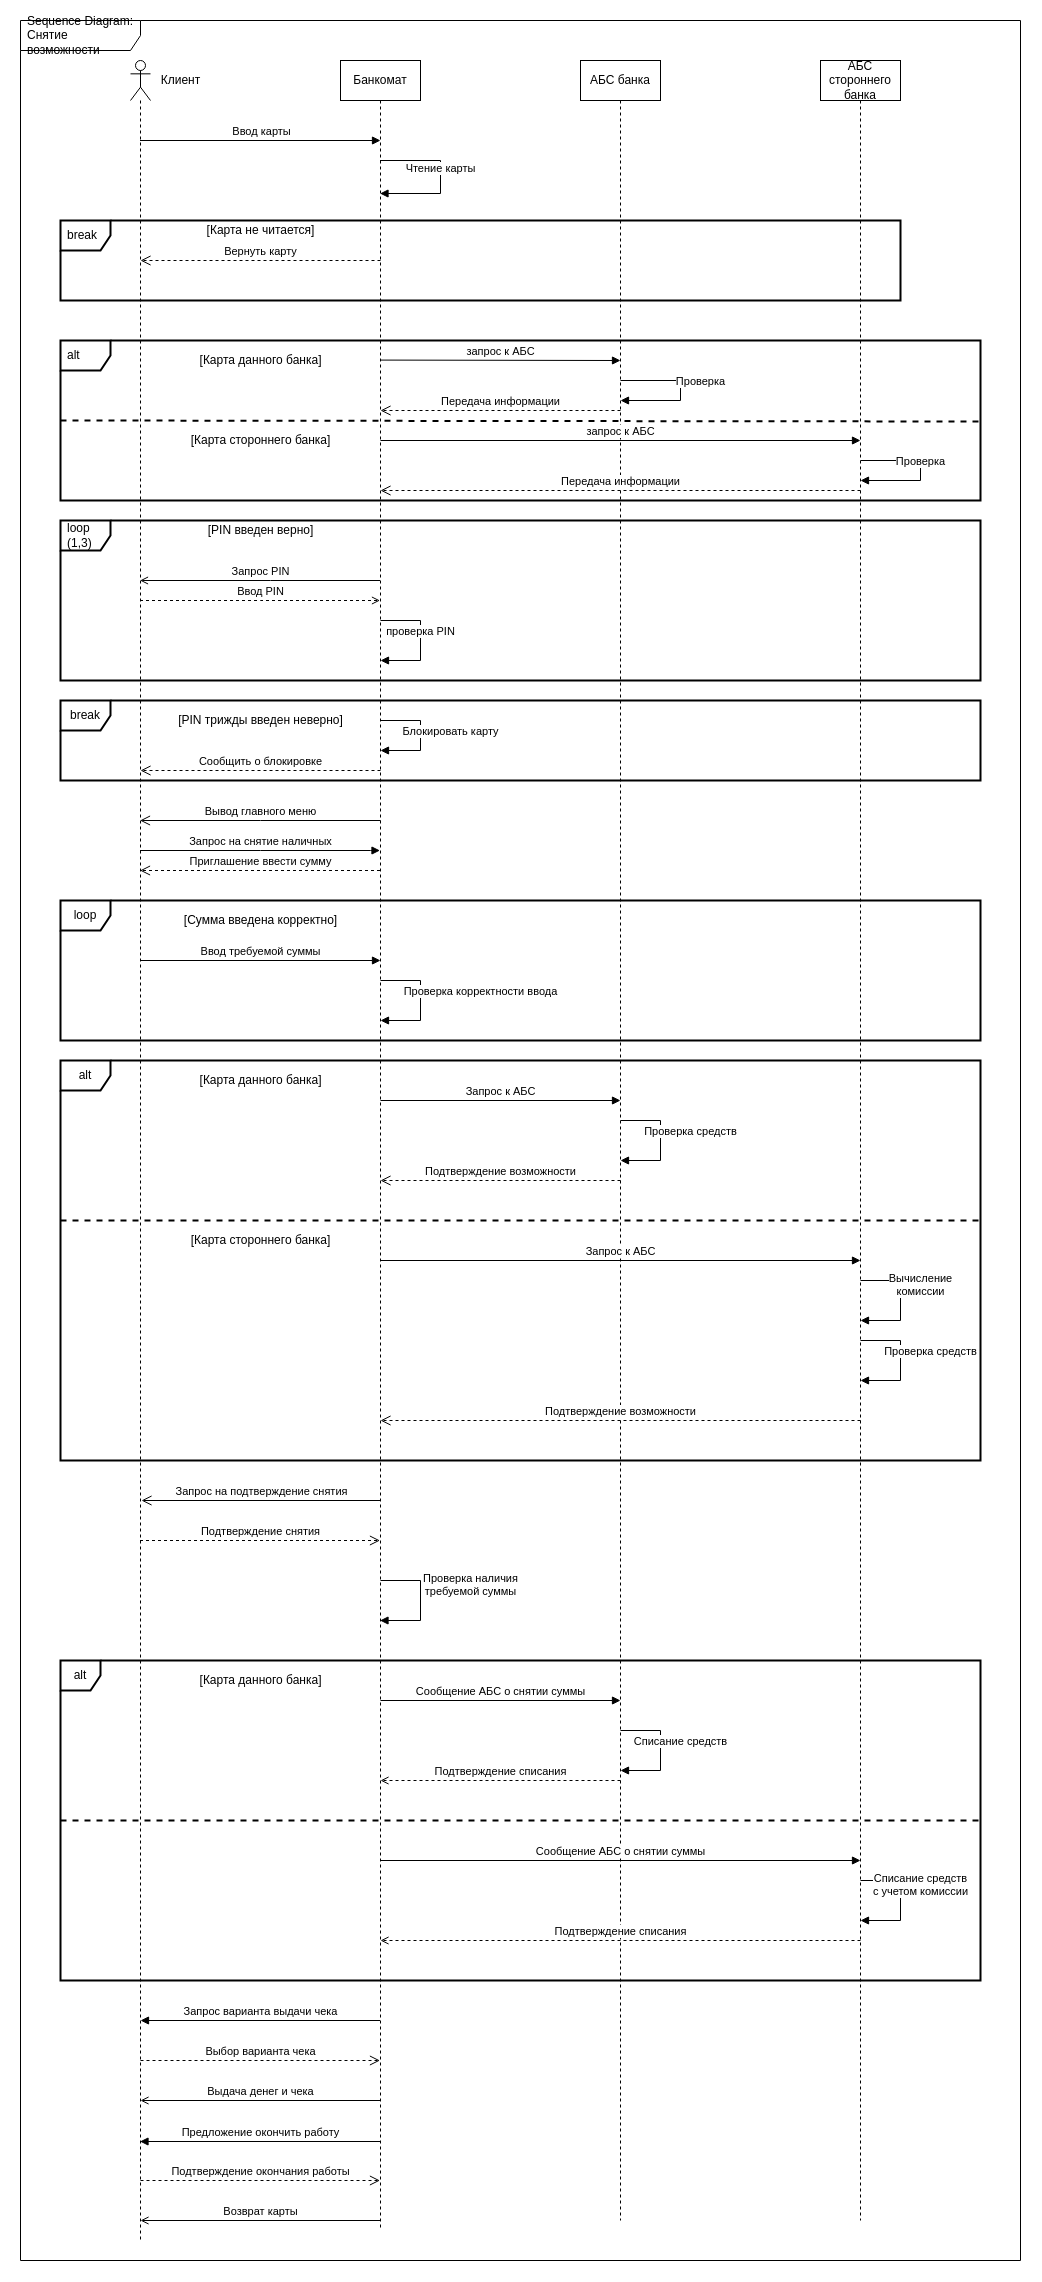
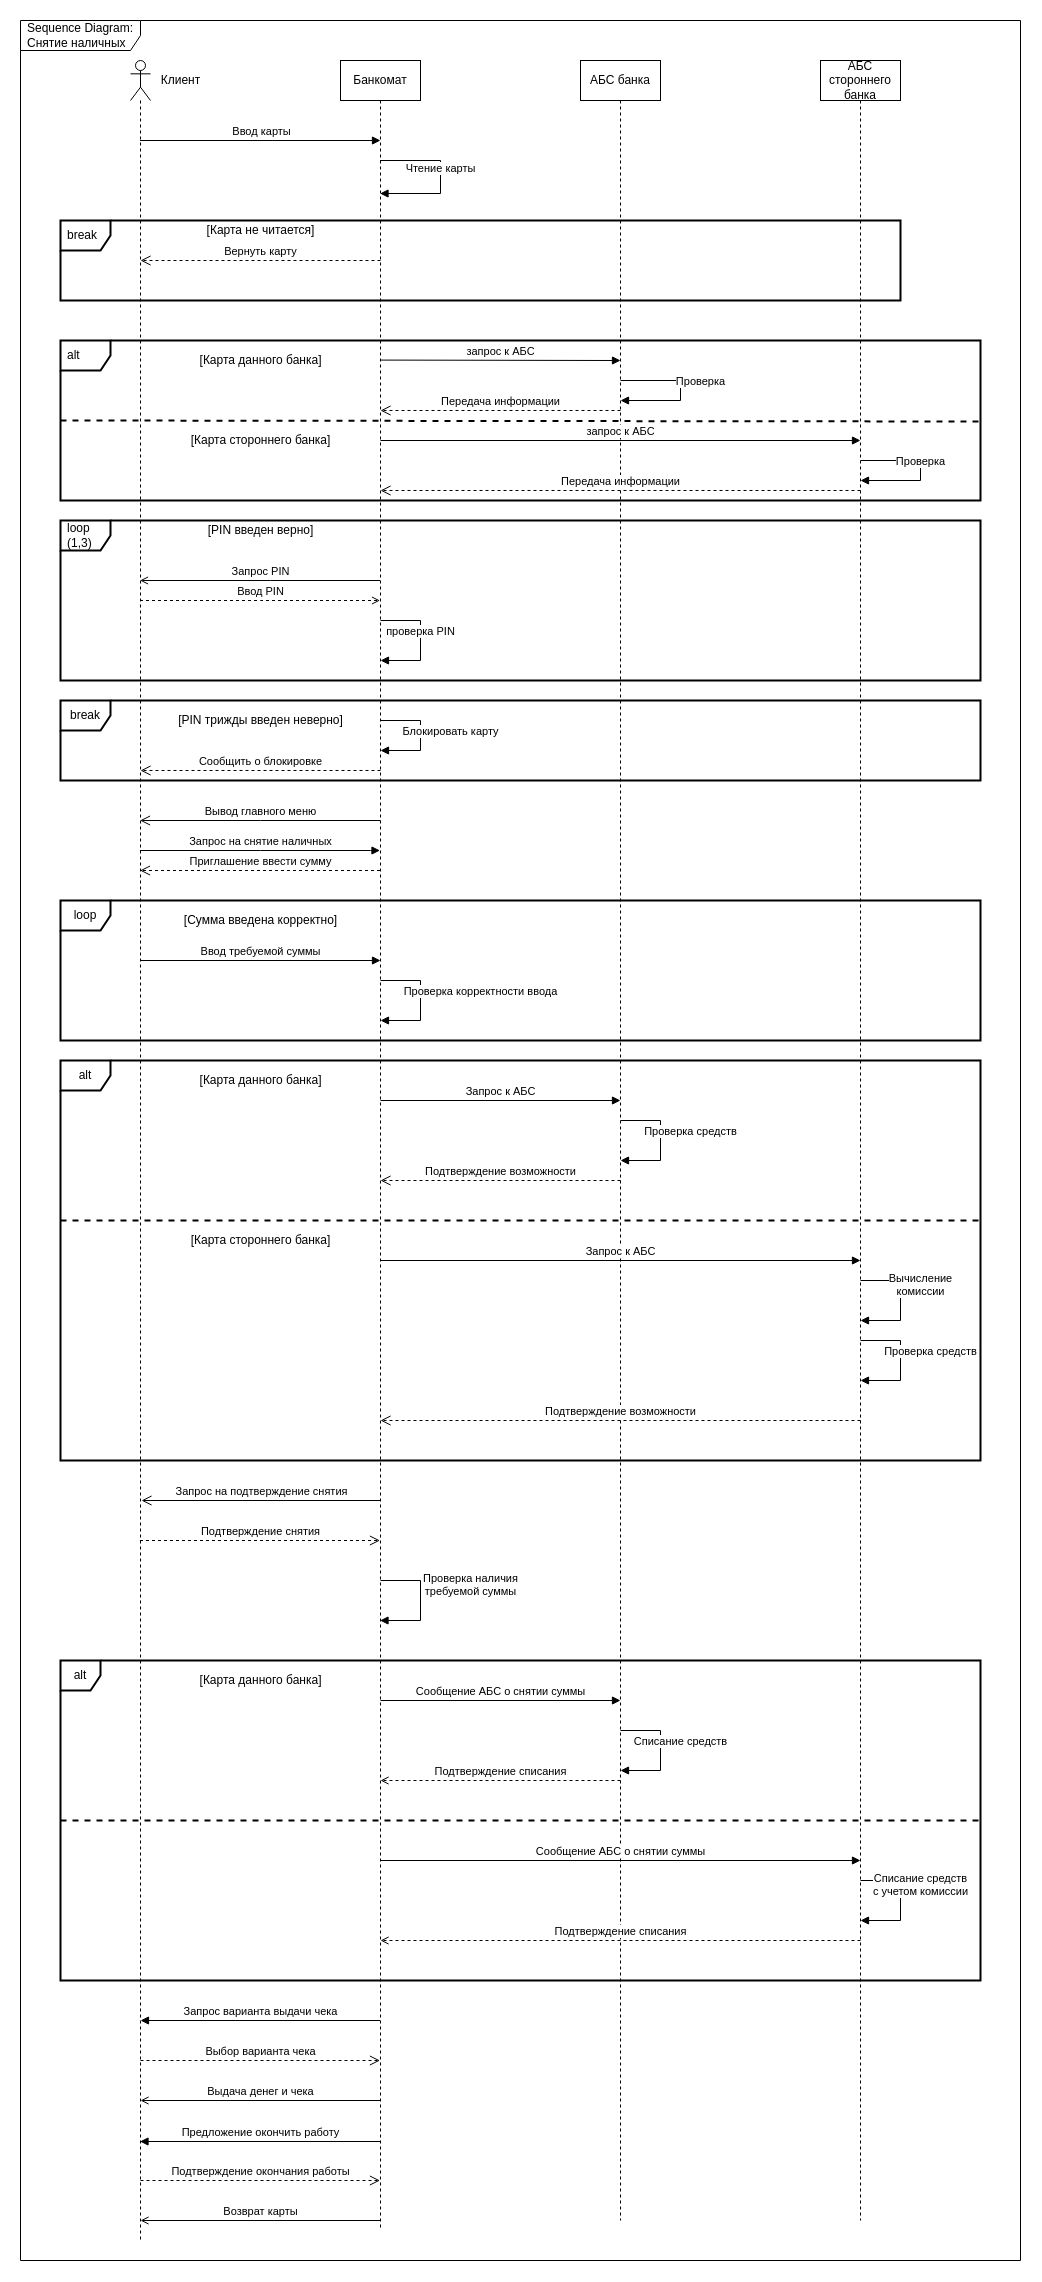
(84, 36) -> (80, 36)
